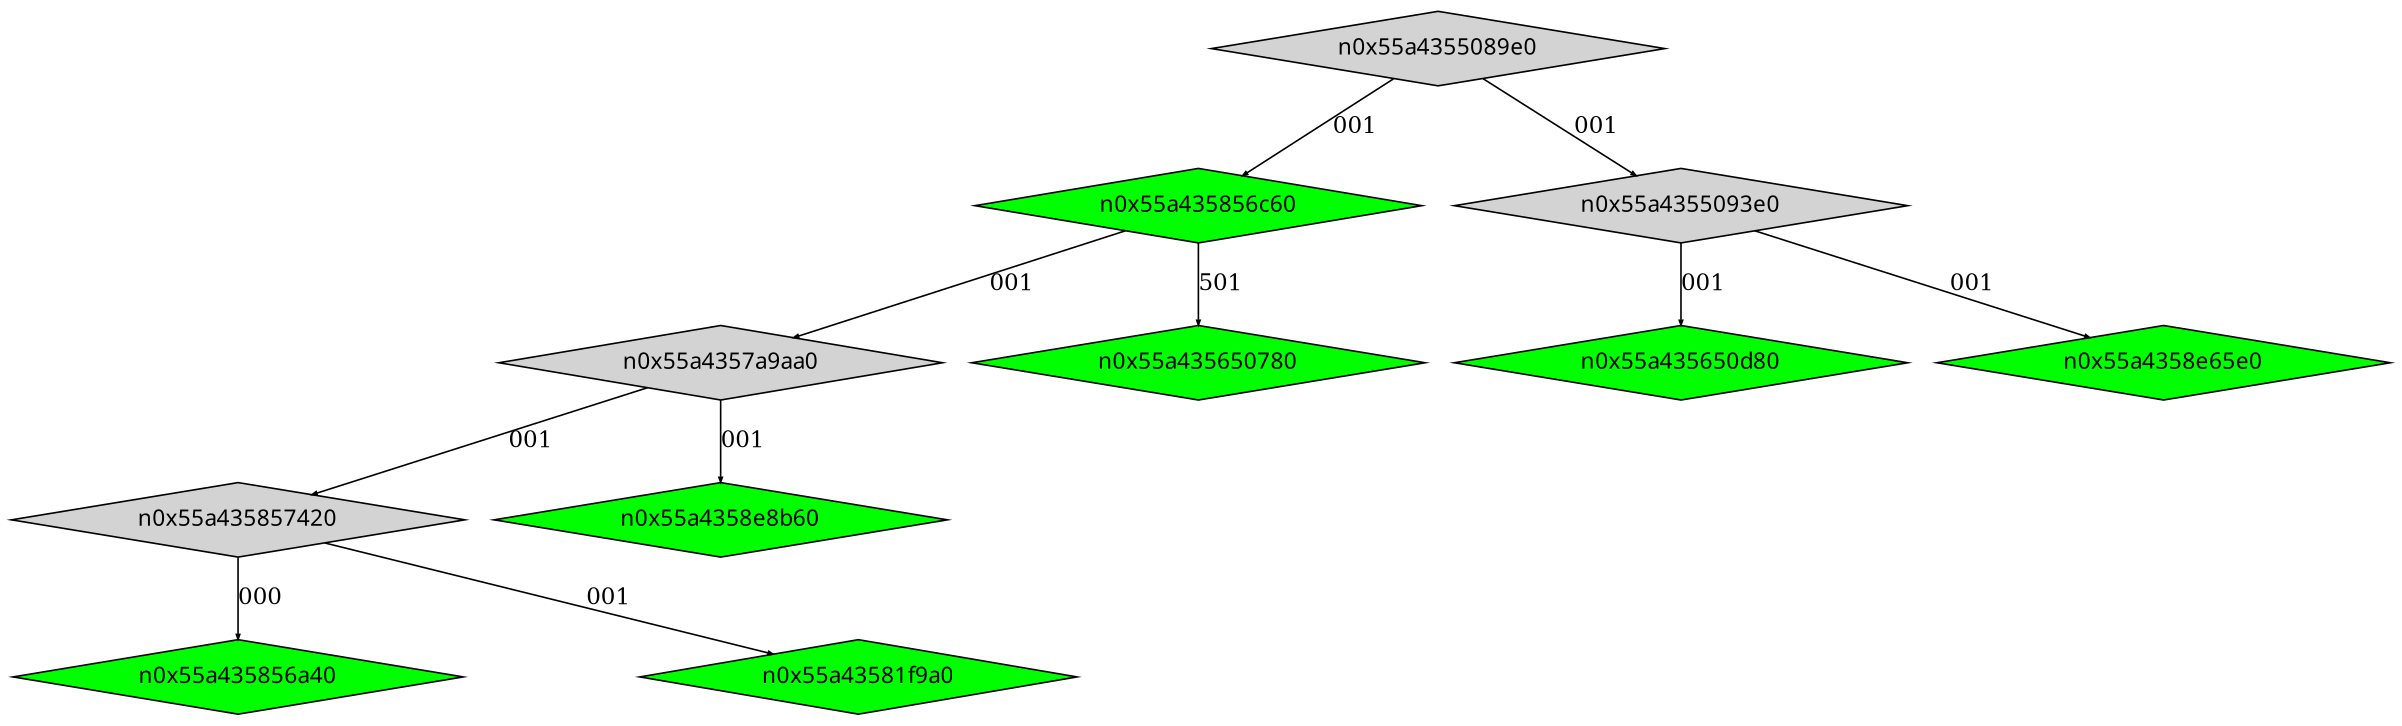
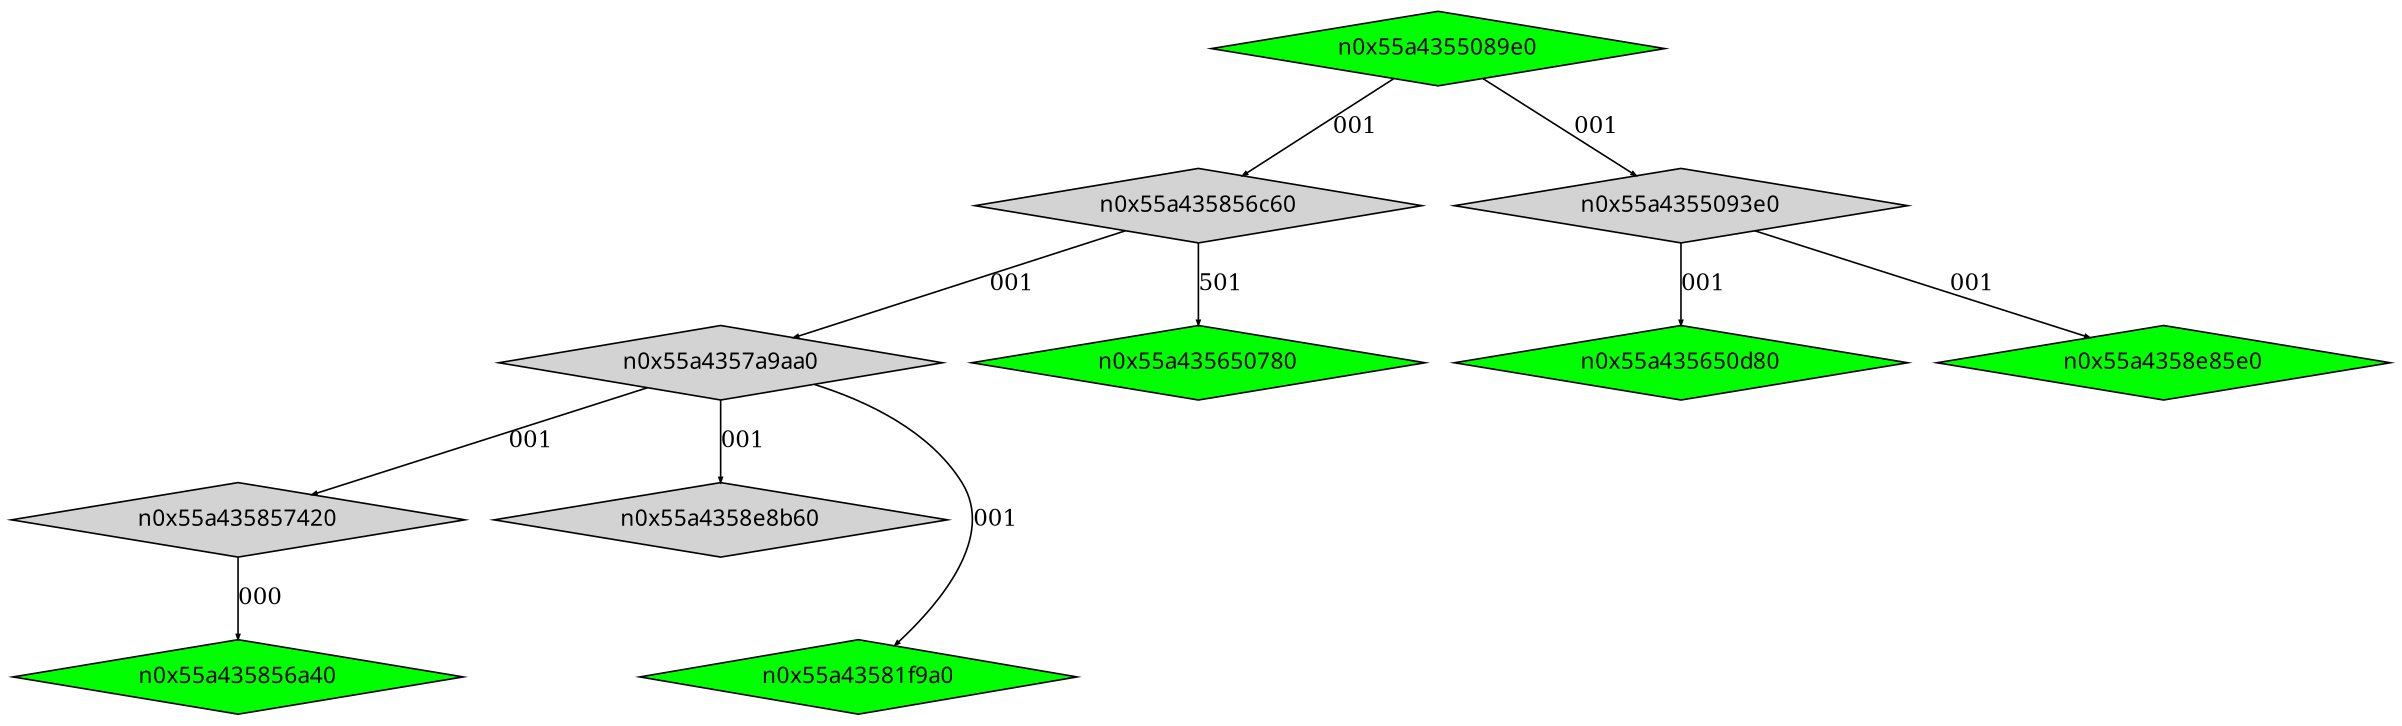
(1438, 49) -> (1438, 49)
(1198, 206) -> (1198, 206)
(2164, 363) -> (2164, 363)
(721, 520) -> (721, 520)
(547, 598) -> (963, 484)
